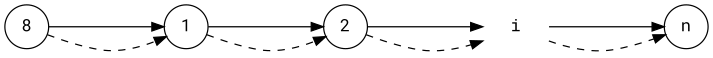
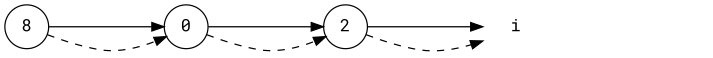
(186, 27) -> (186, 27)
(686, 27) -> none
